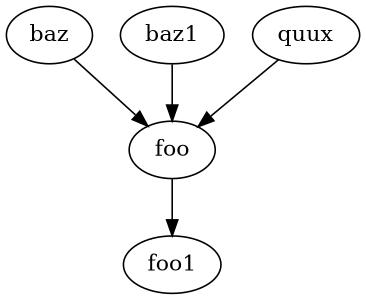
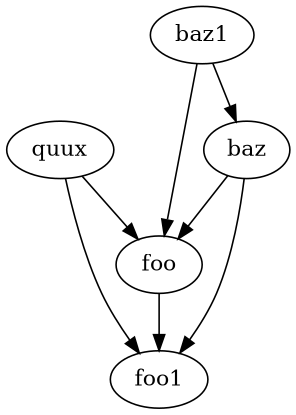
none -> (222, 85)
none -> (89, 263)
none -> (227, 263)
